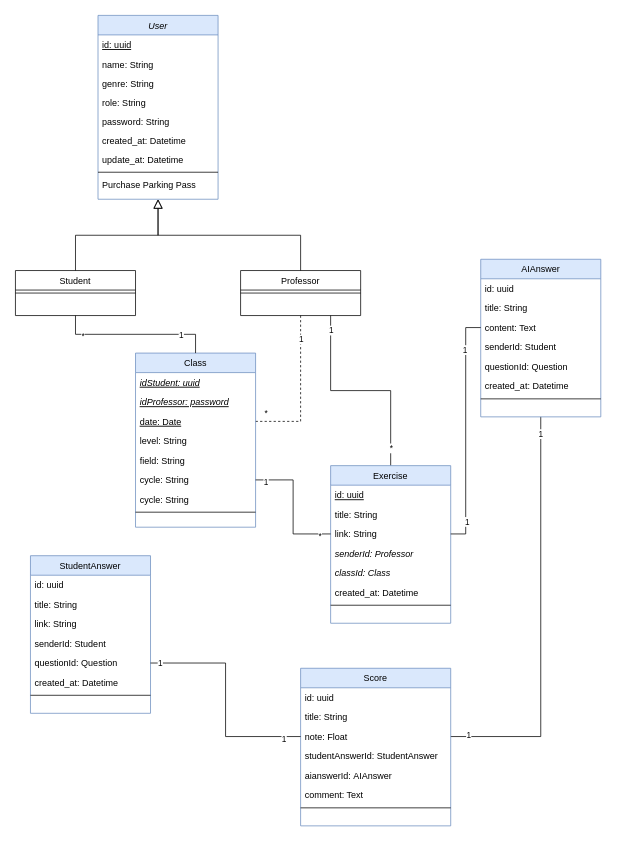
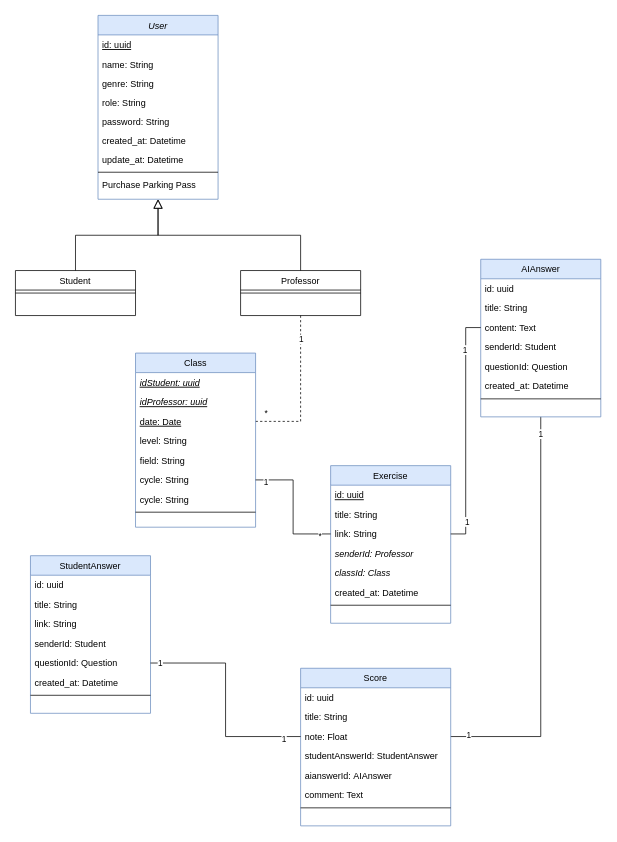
(136, 334) -> none
(361, 390) -> none
(189, 402) -> (178, 402)
